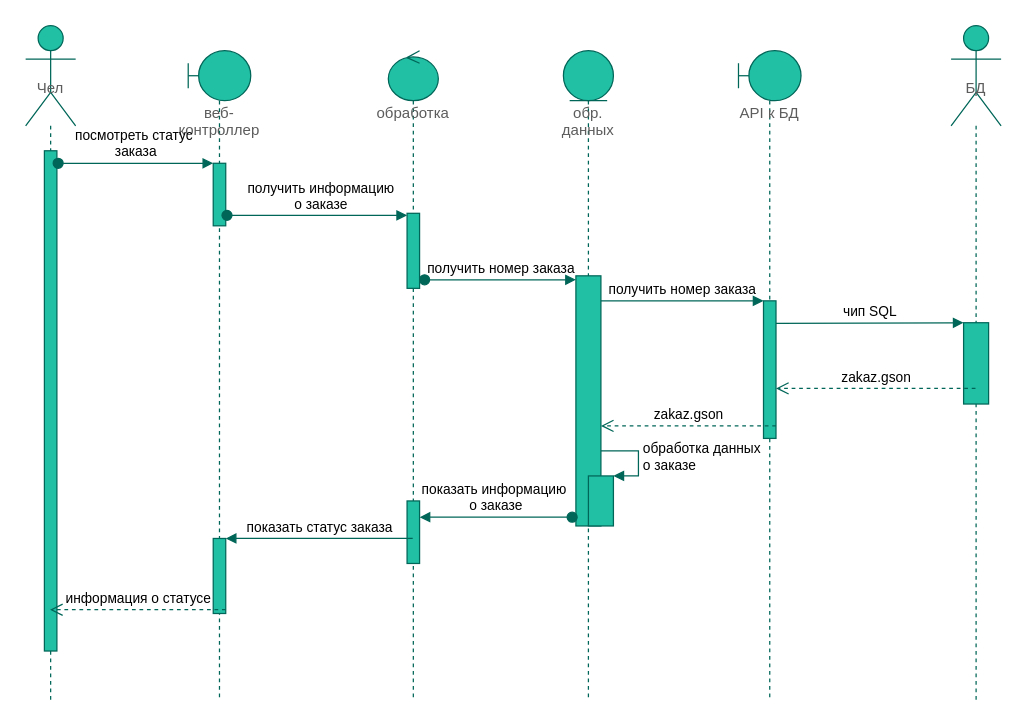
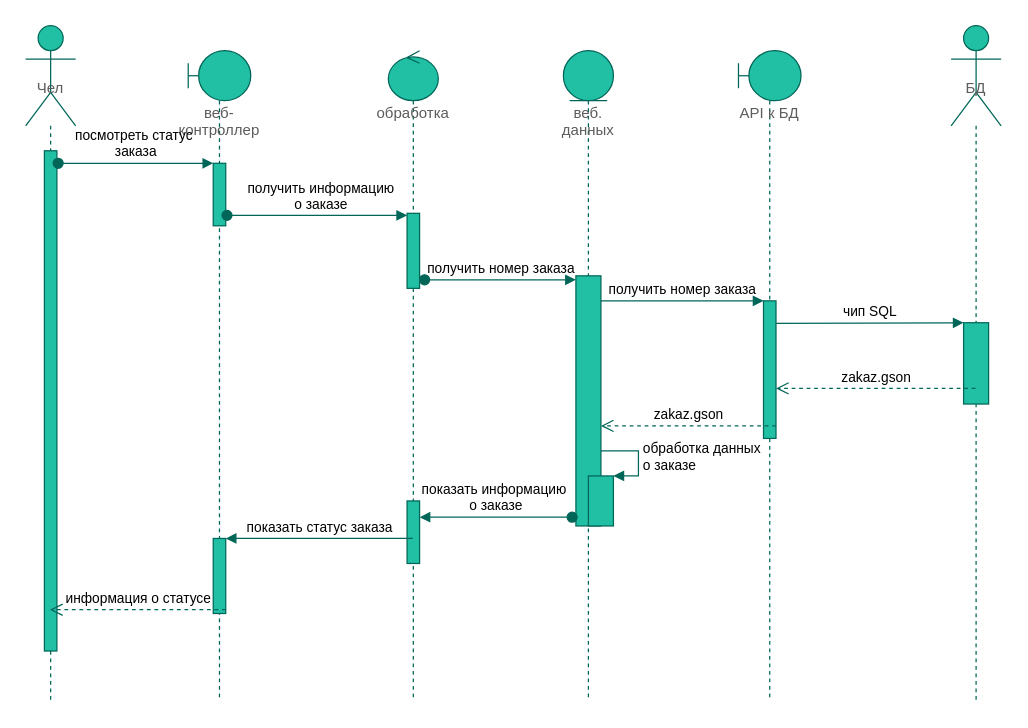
(588, 122) -> (588, 122)
